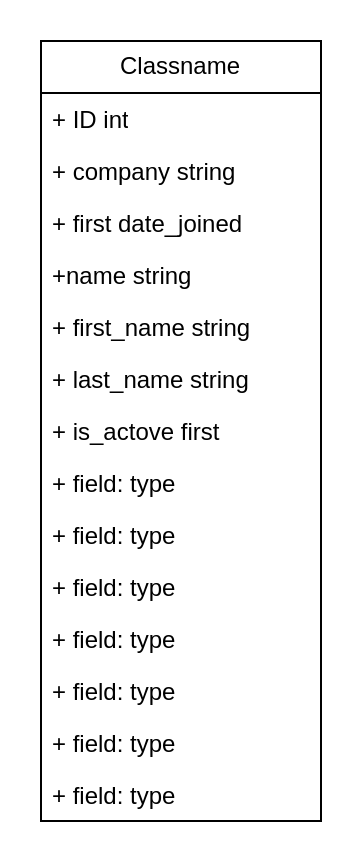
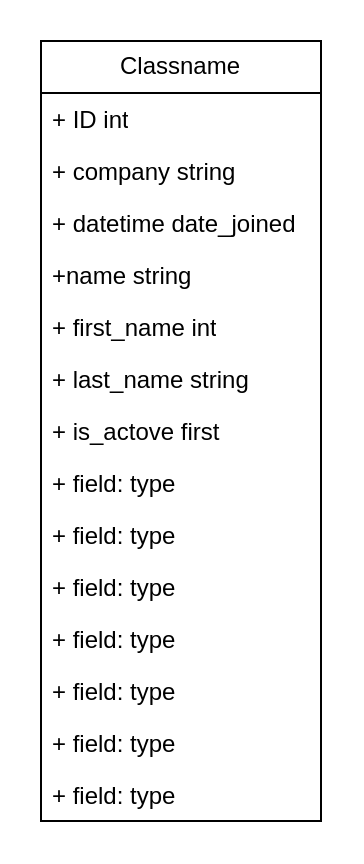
(168, 225) -> (183, 240)
(168, 329) -> (148, 329)
